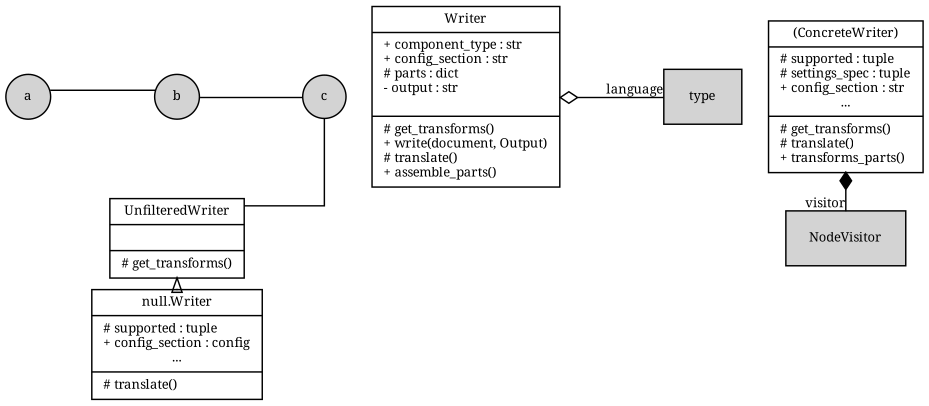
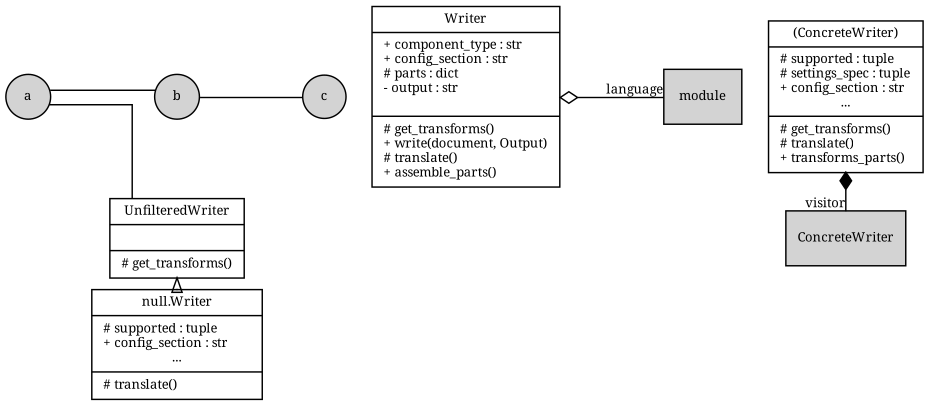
(703, 97) -> (703, 97)
(324, 202) -> (132, 110)
(846, 238) -> (846, 238)
(177, 343) -> (166, 343)
